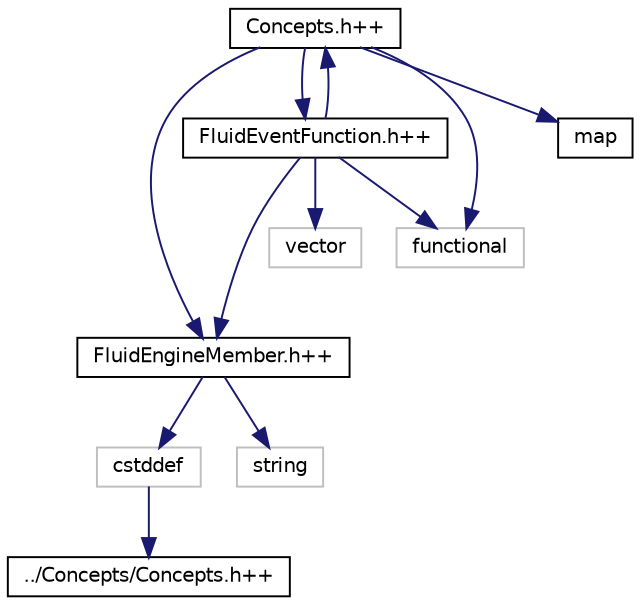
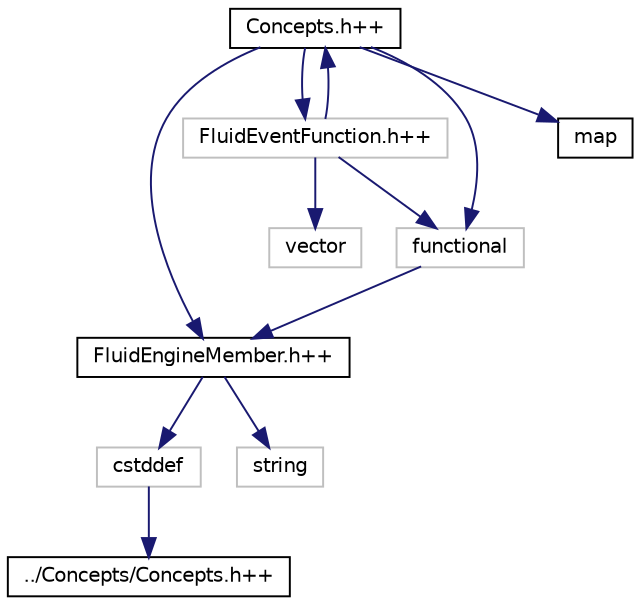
(315, 138) -> (315, 138)
(250, 233) -> (346, 299)
